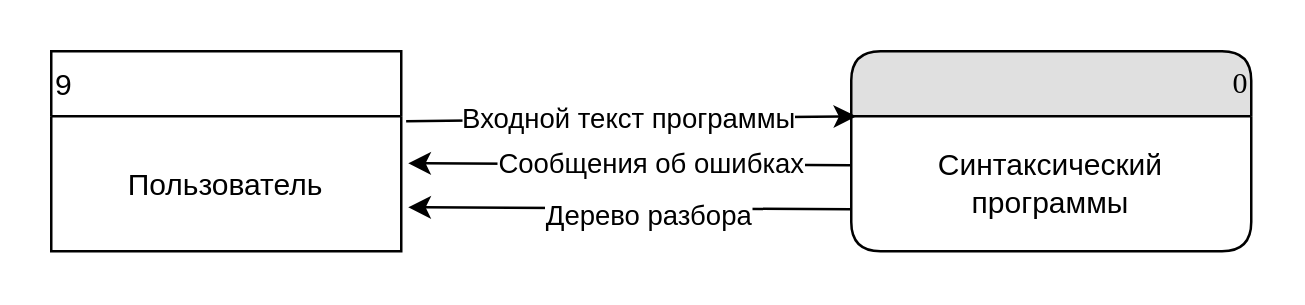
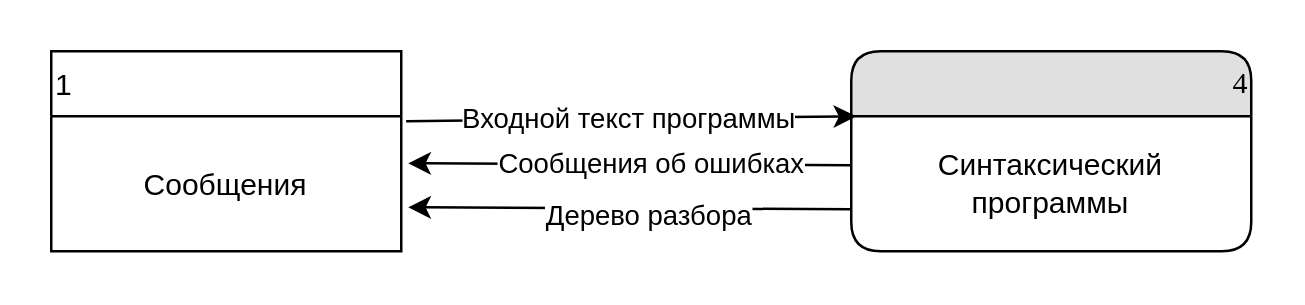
(1240, 84) -> (1240, 84)
(63, 85) -> (63, 85)
(225, 185) -> (225, 185)
